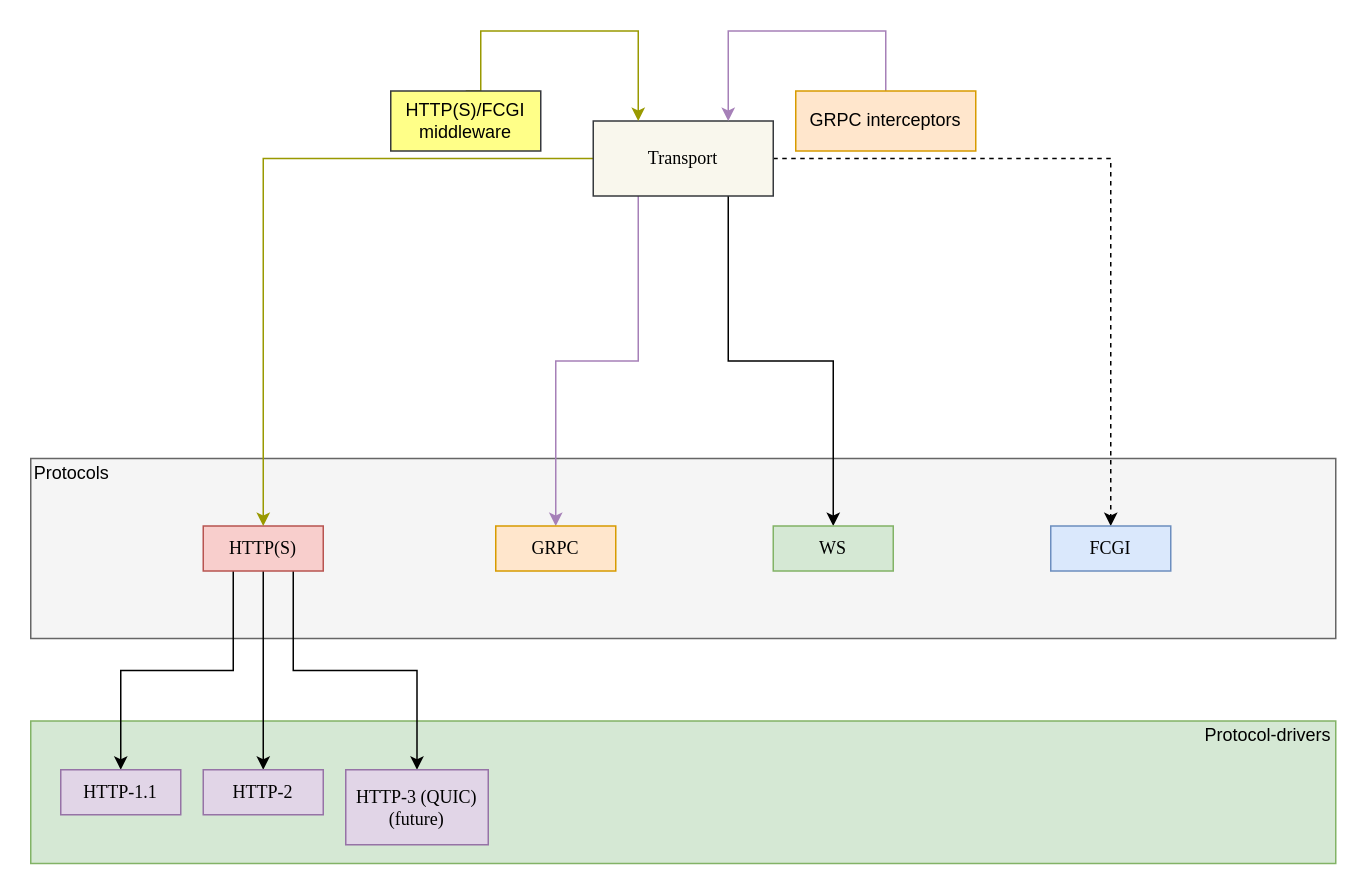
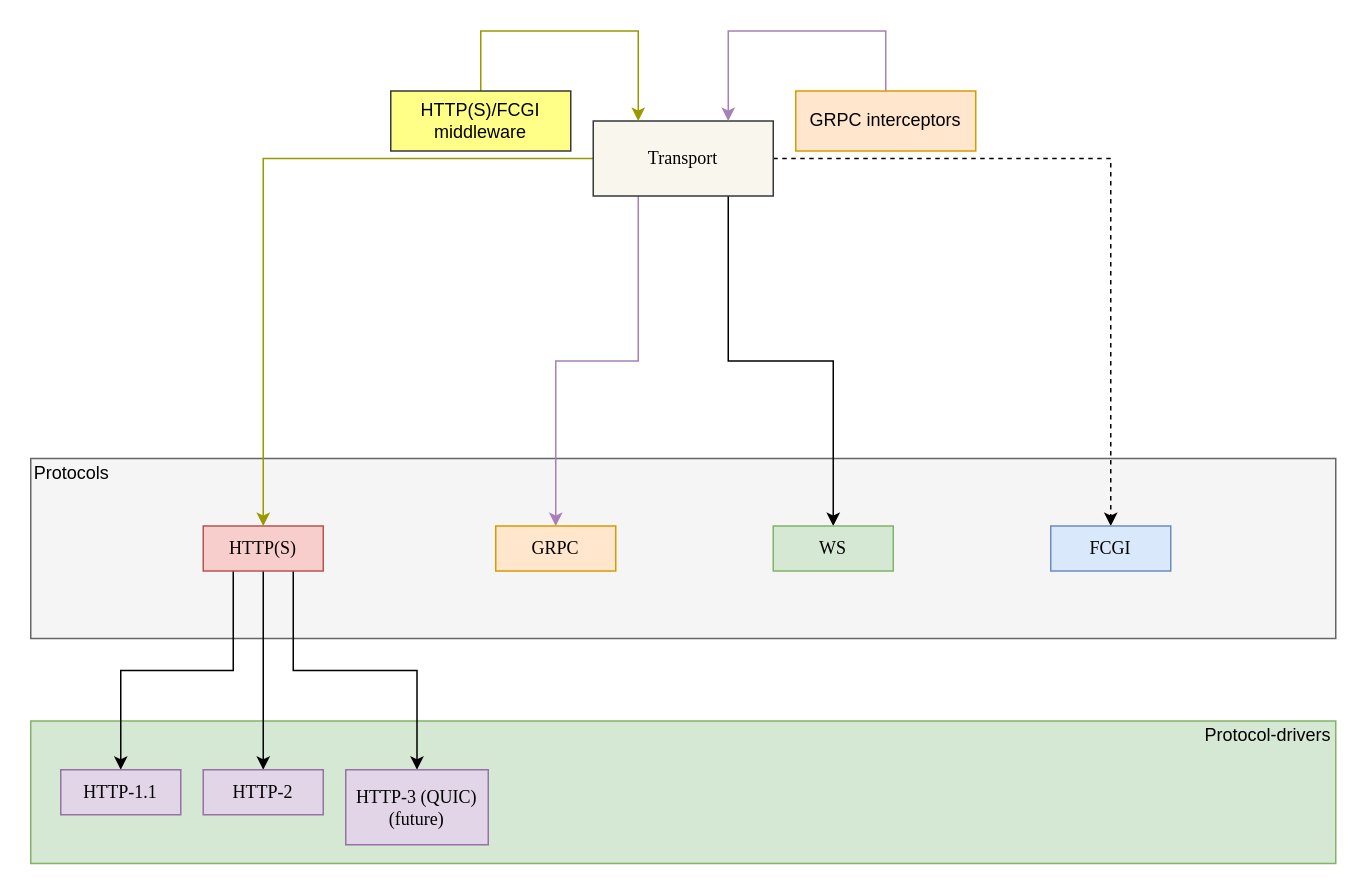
(466, 121) -> (481, 121)
